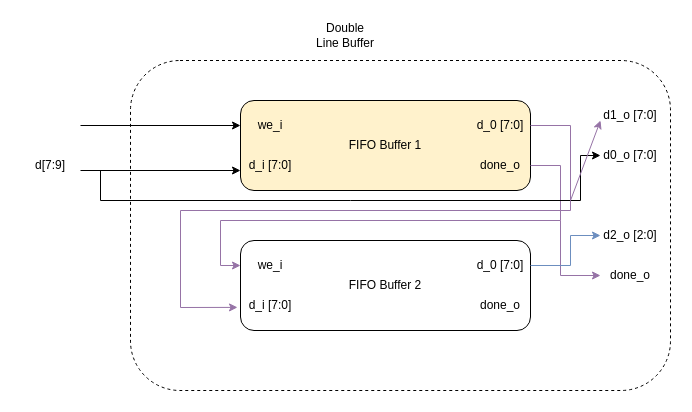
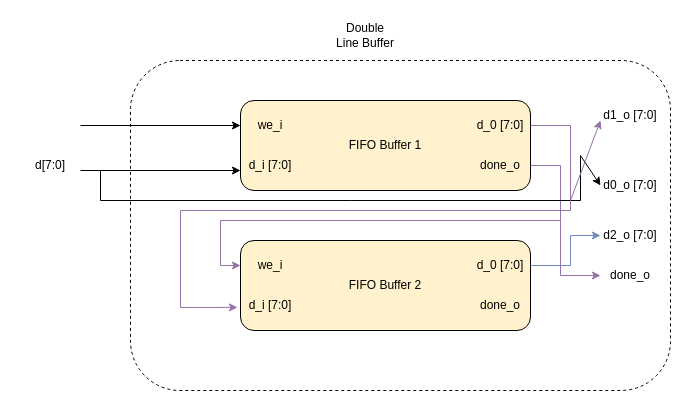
(346, 36) -> (366, 36)
(631, 156) -> (631, 186)
(51, 166) -> (51, 166)
(631, 236) -> (631, 236)
(386, 286) -> (386, 286)
